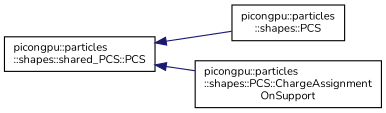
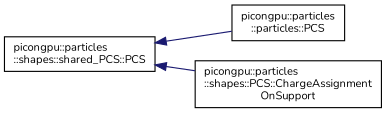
(288, 23) -> (288, 23)
